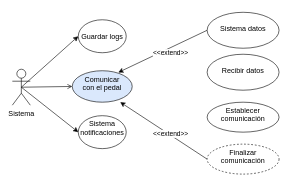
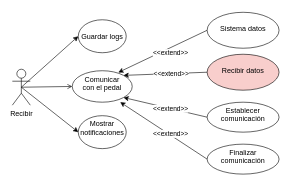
(243, 72) -> (243, 72)
none -> (173, 74)
(102, 87) -> (102, 87)
none -> (167, 108)
(22, 114) -> (22, 114)
(102, 129) -> (102, 129)
(243, 159) -> (243, 159)
